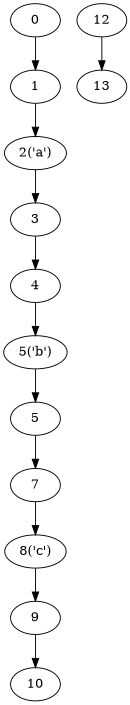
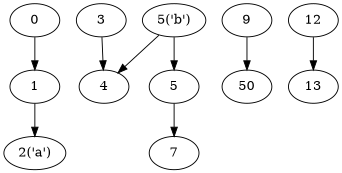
(35, 182) -> none
(35, 315) -> (142, 51)
(35, 551) -> none
(35, 684) -> (247, 87)
